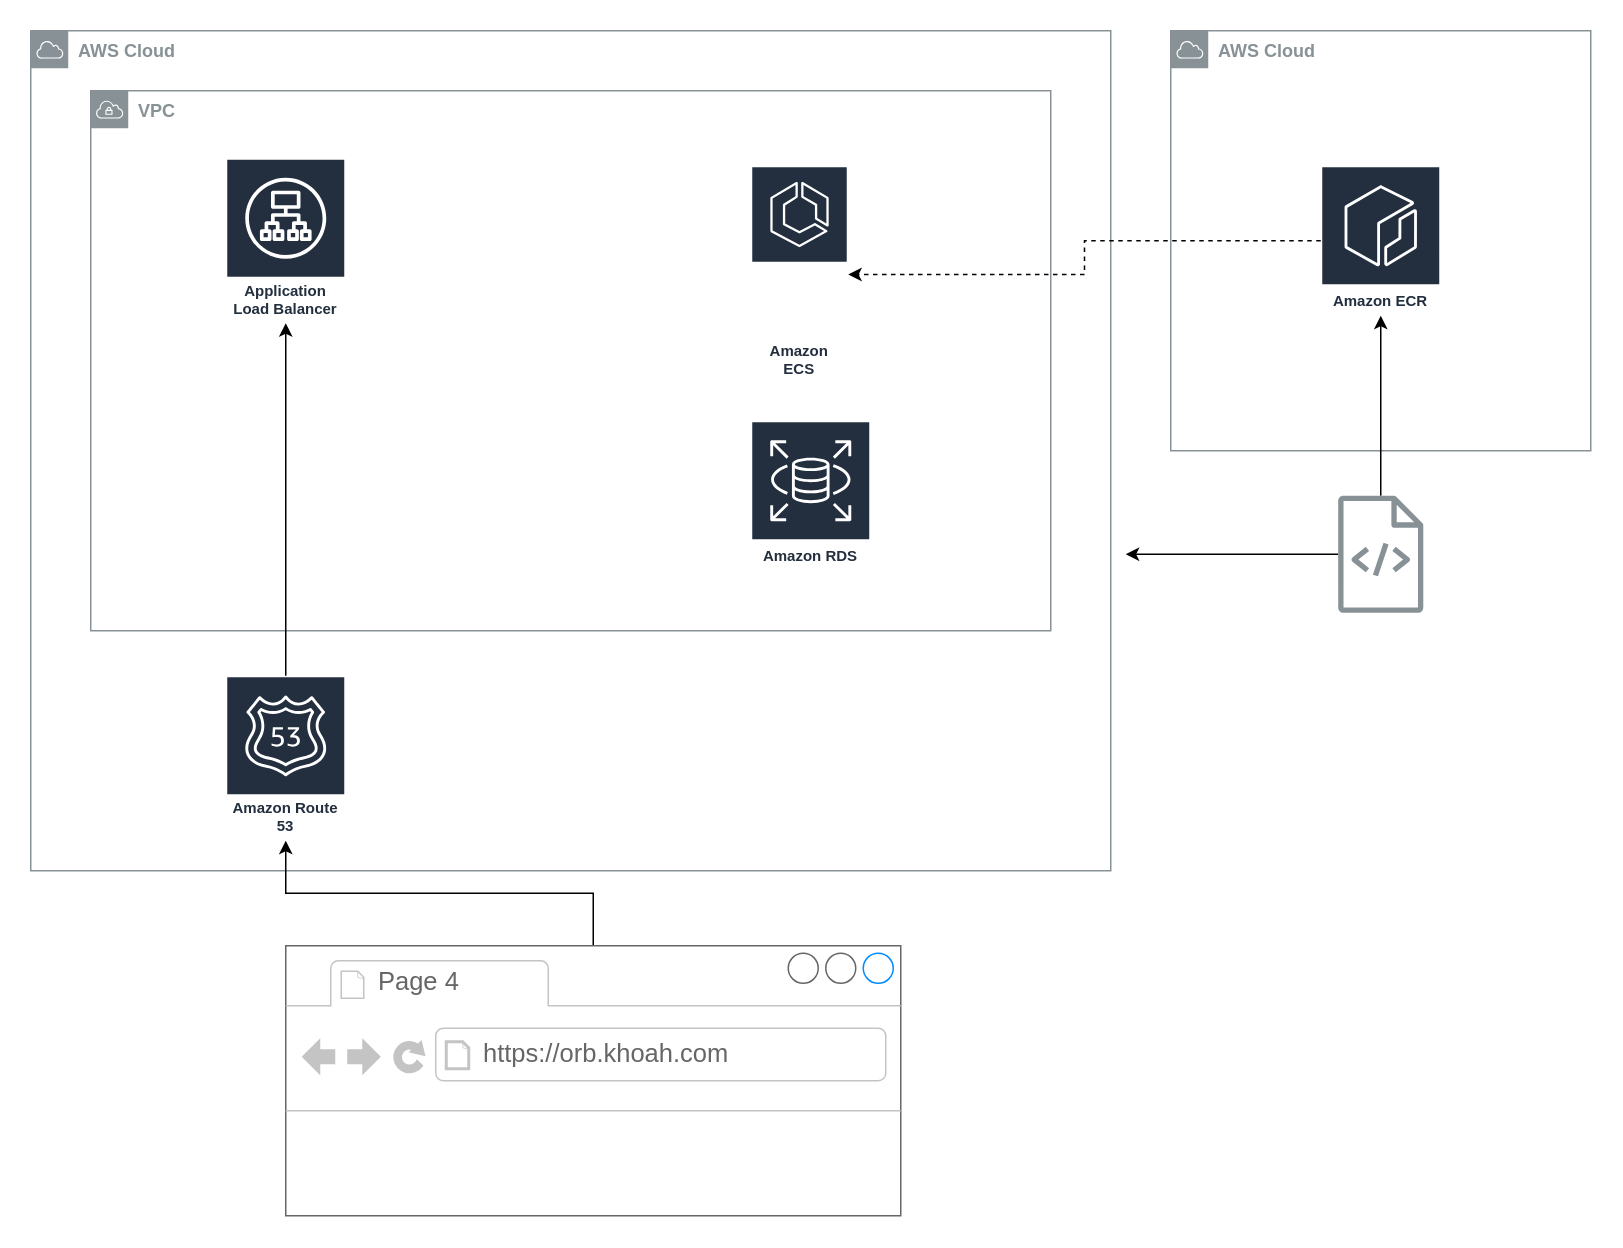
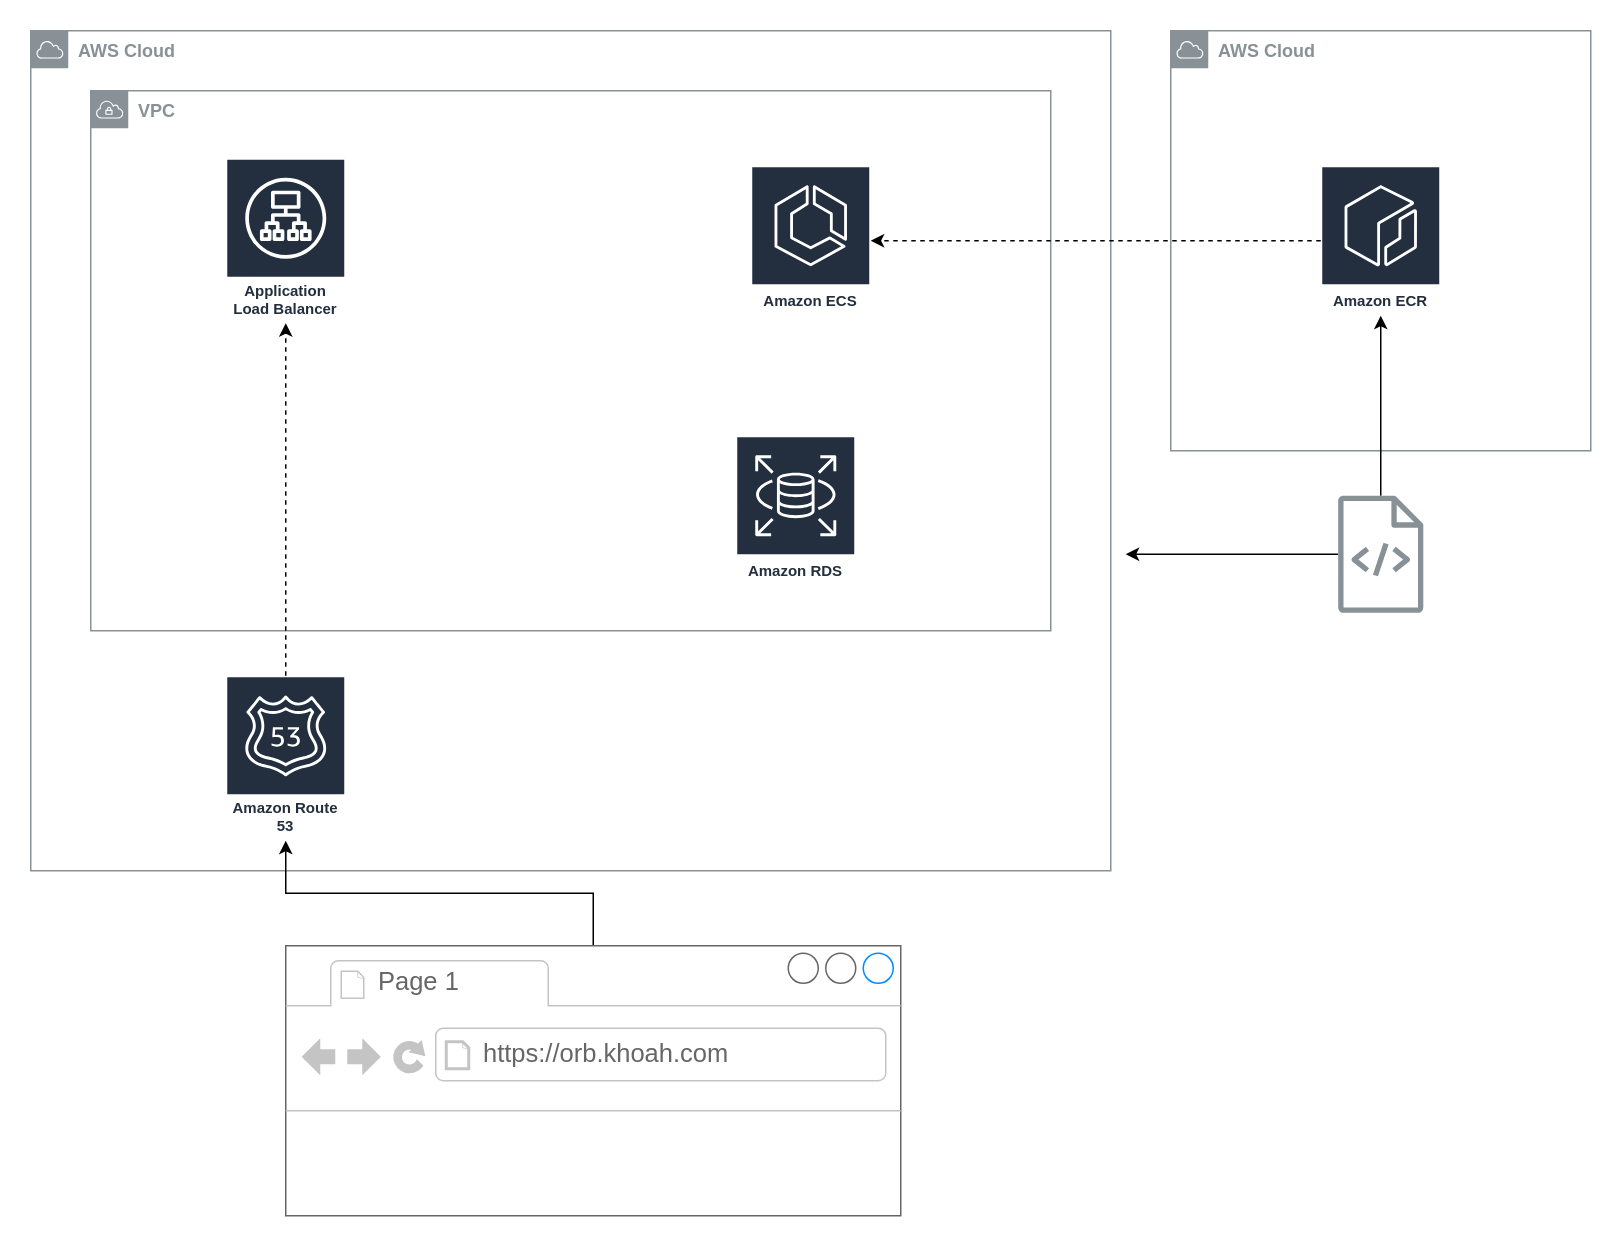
(800, 275) -> (811, 241)
(811, 496) -> (796, 511)
(286, 503) -> (286, 503)
(418, 983) -> (418, 983)
